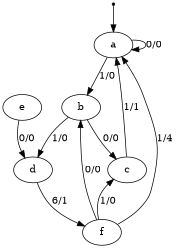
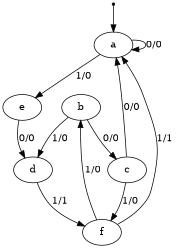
(99, 73) -> (71, 74)
(132, 107) -> (132, 107)
(165, 139) -> (165, 139)
(93, 170) -> (93, 170)
(98, 200) -> (122, 199)
(60, 201) -> (60, 201)
